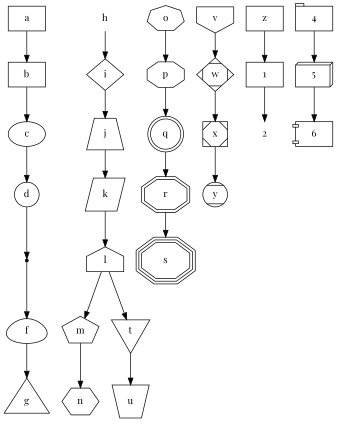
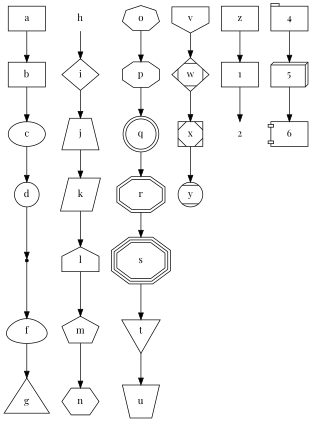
(117, 292) -> (141, 298)
